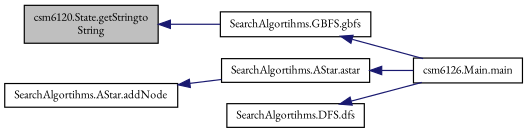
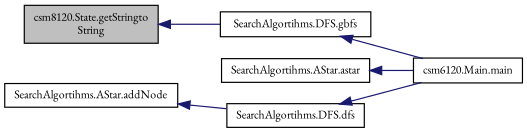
(91, 24) -> (91, 24)
(296, 24) -> (296, 24)
(468, 70) -> (468, 70)
(206, 81) -> (208, 107)
